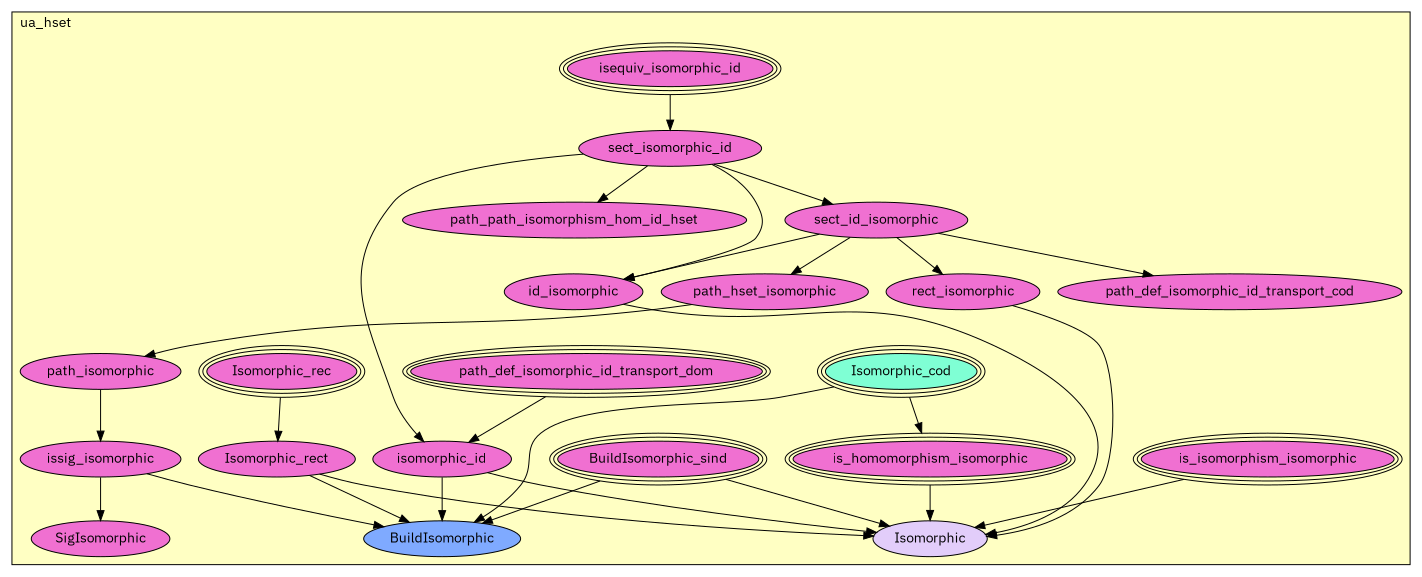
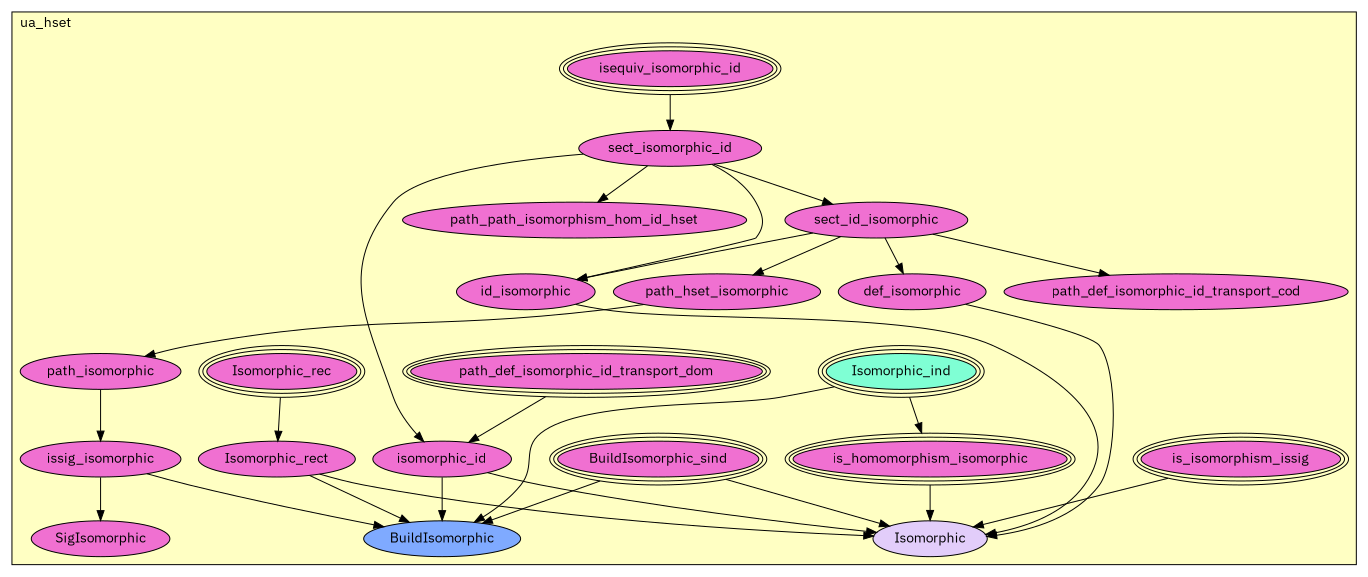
(963, 292) -> (912, 292)
(901, 371) -> (901, 371)
(1268, 459) -> (1241, 459)
